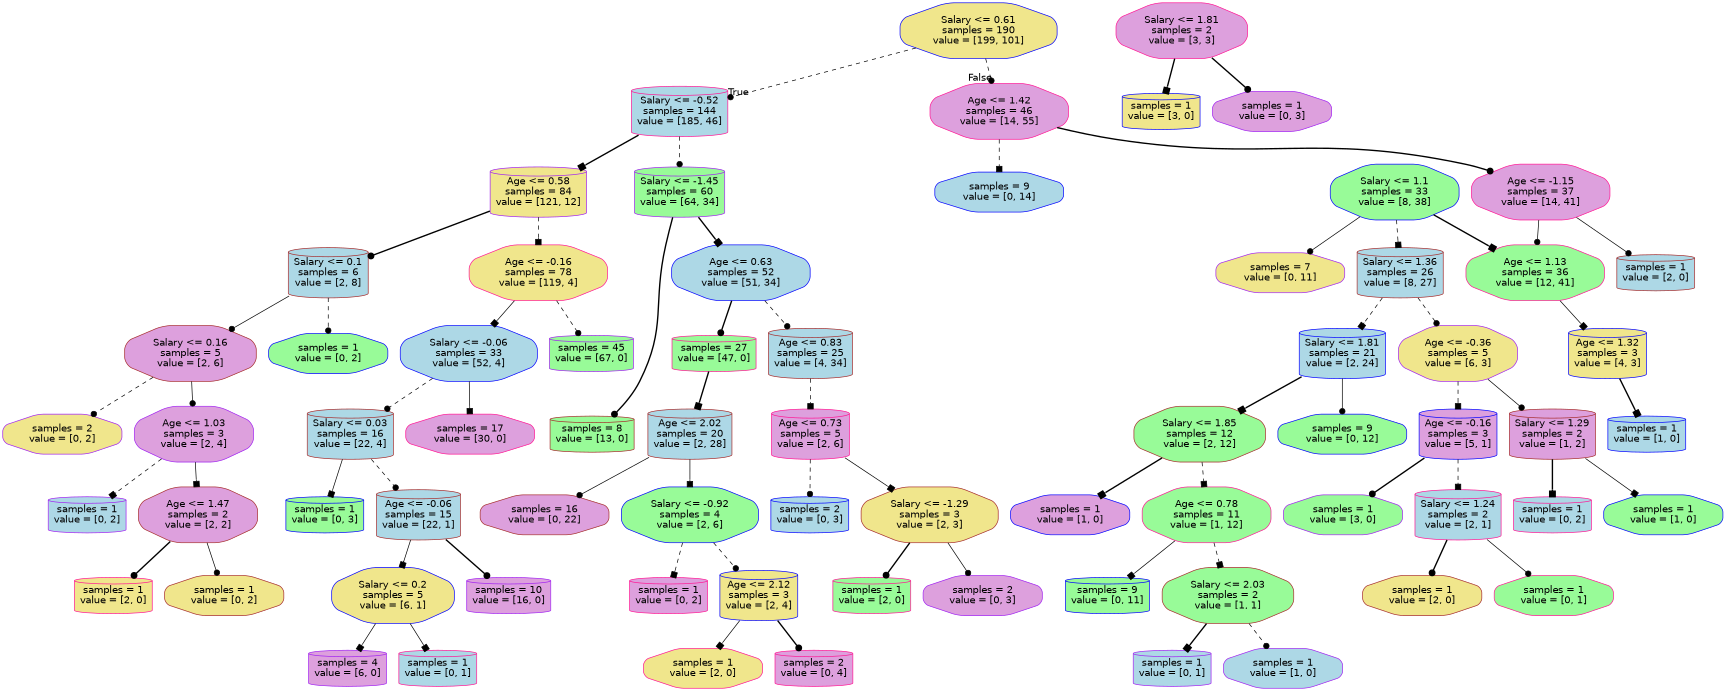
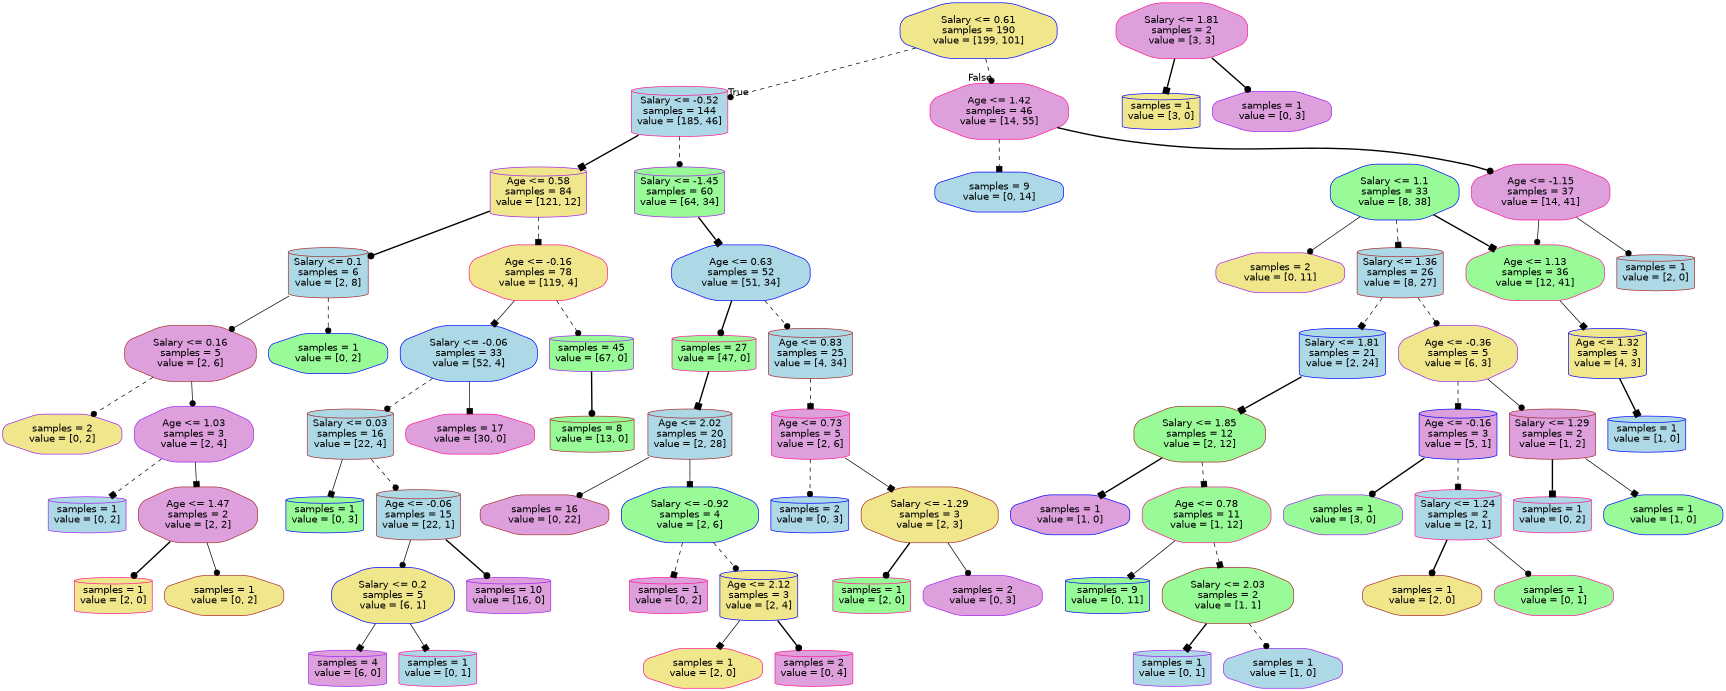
(1280, 273) -> (1280, 273)
(658, 319) -> (592, 391)
(1342, 434) -> none
(407, 551) -> (407, 551)
